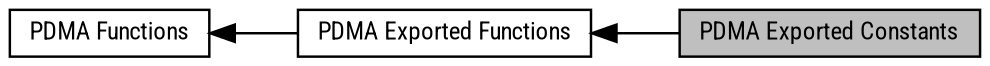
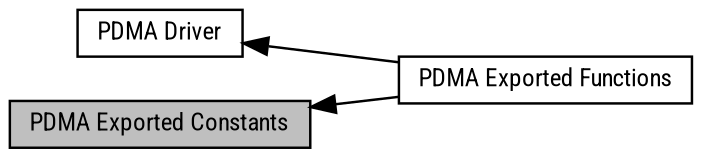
(110, 33) -> (160, 33)
(648, 33) -> (367, 101)
